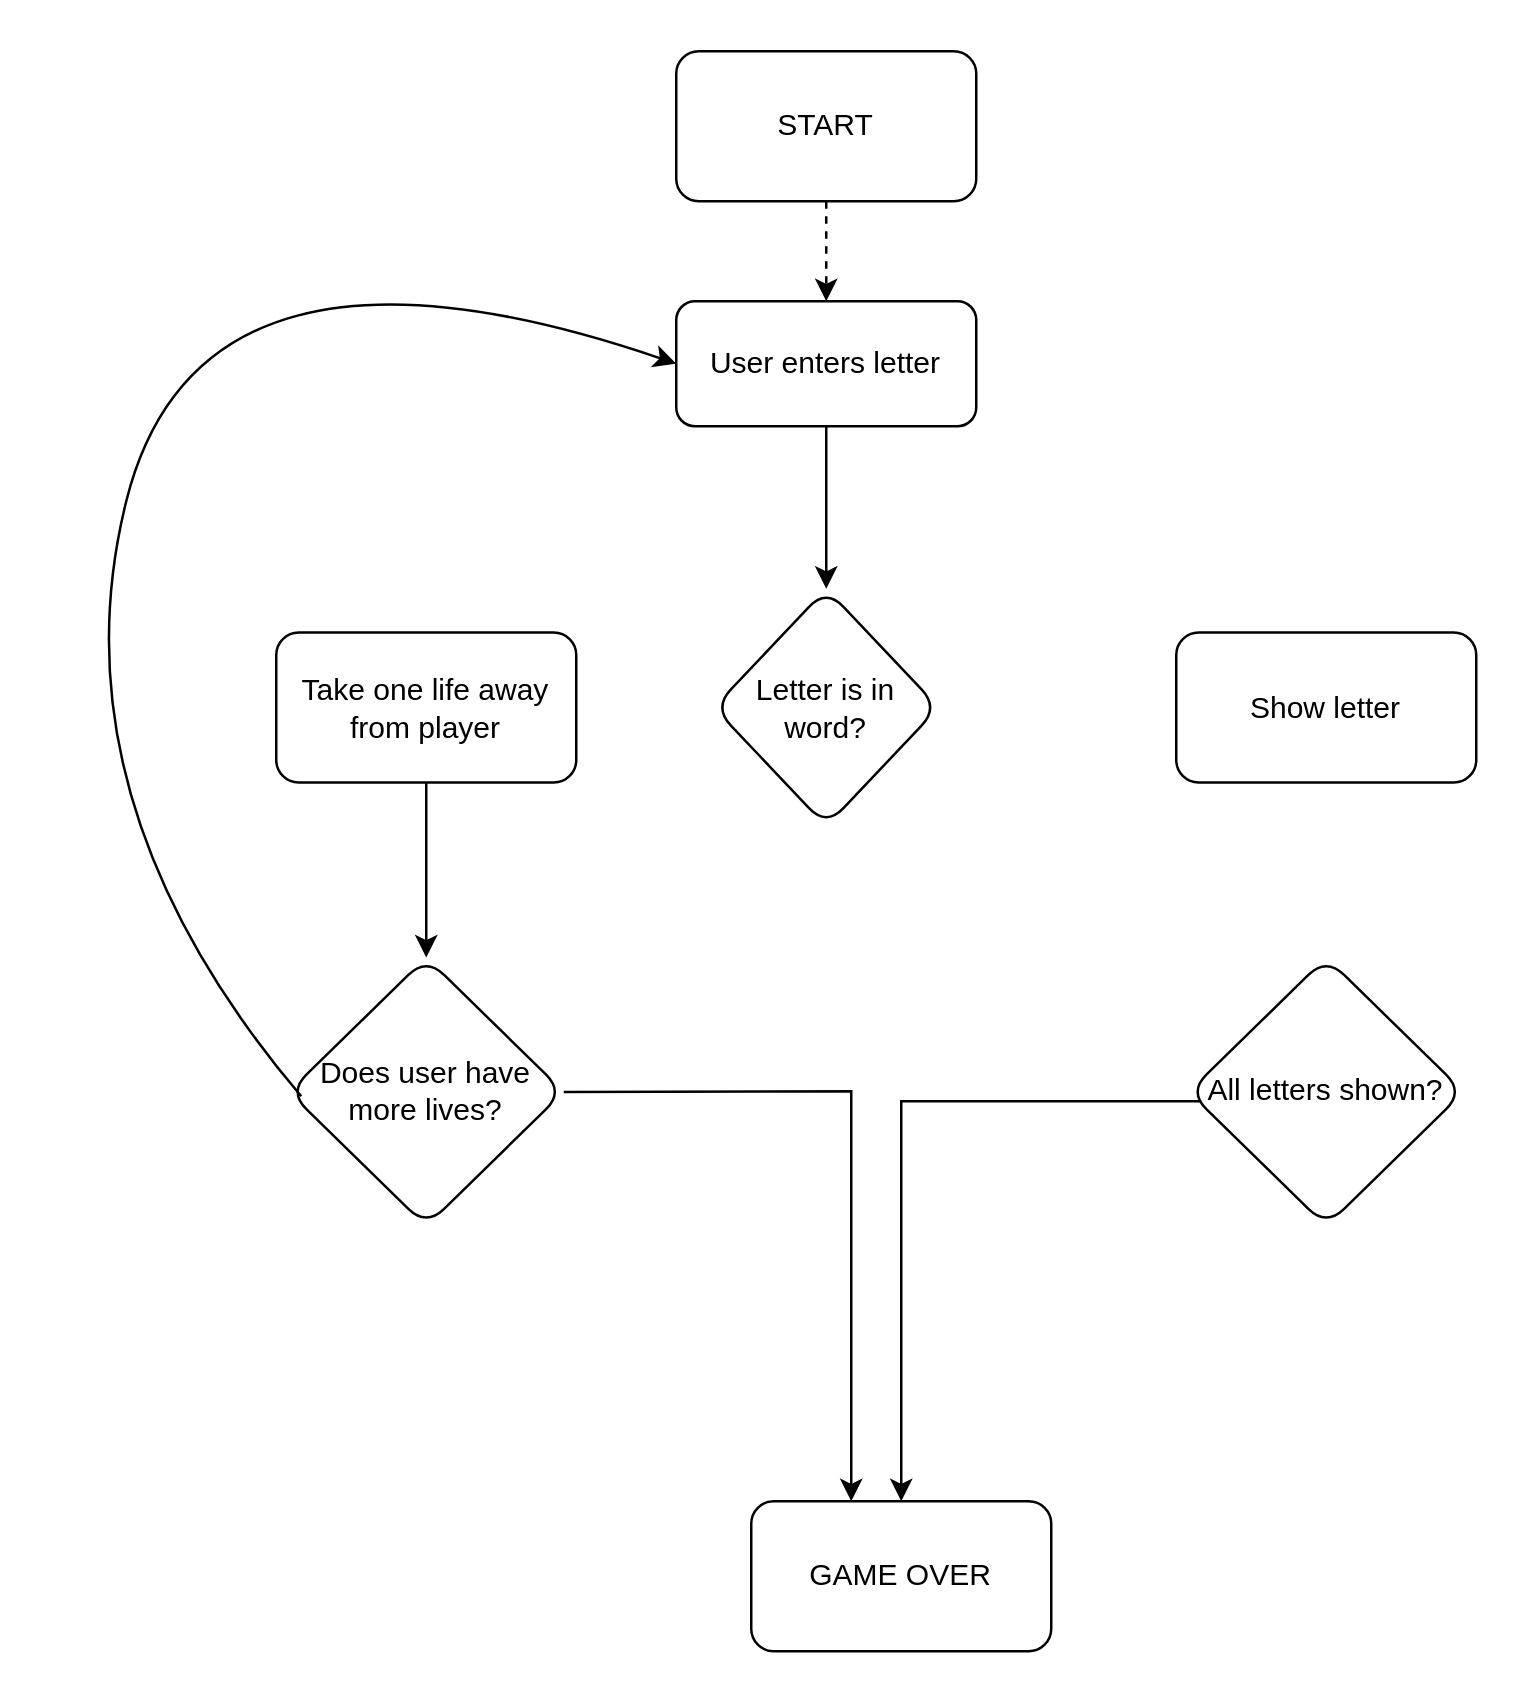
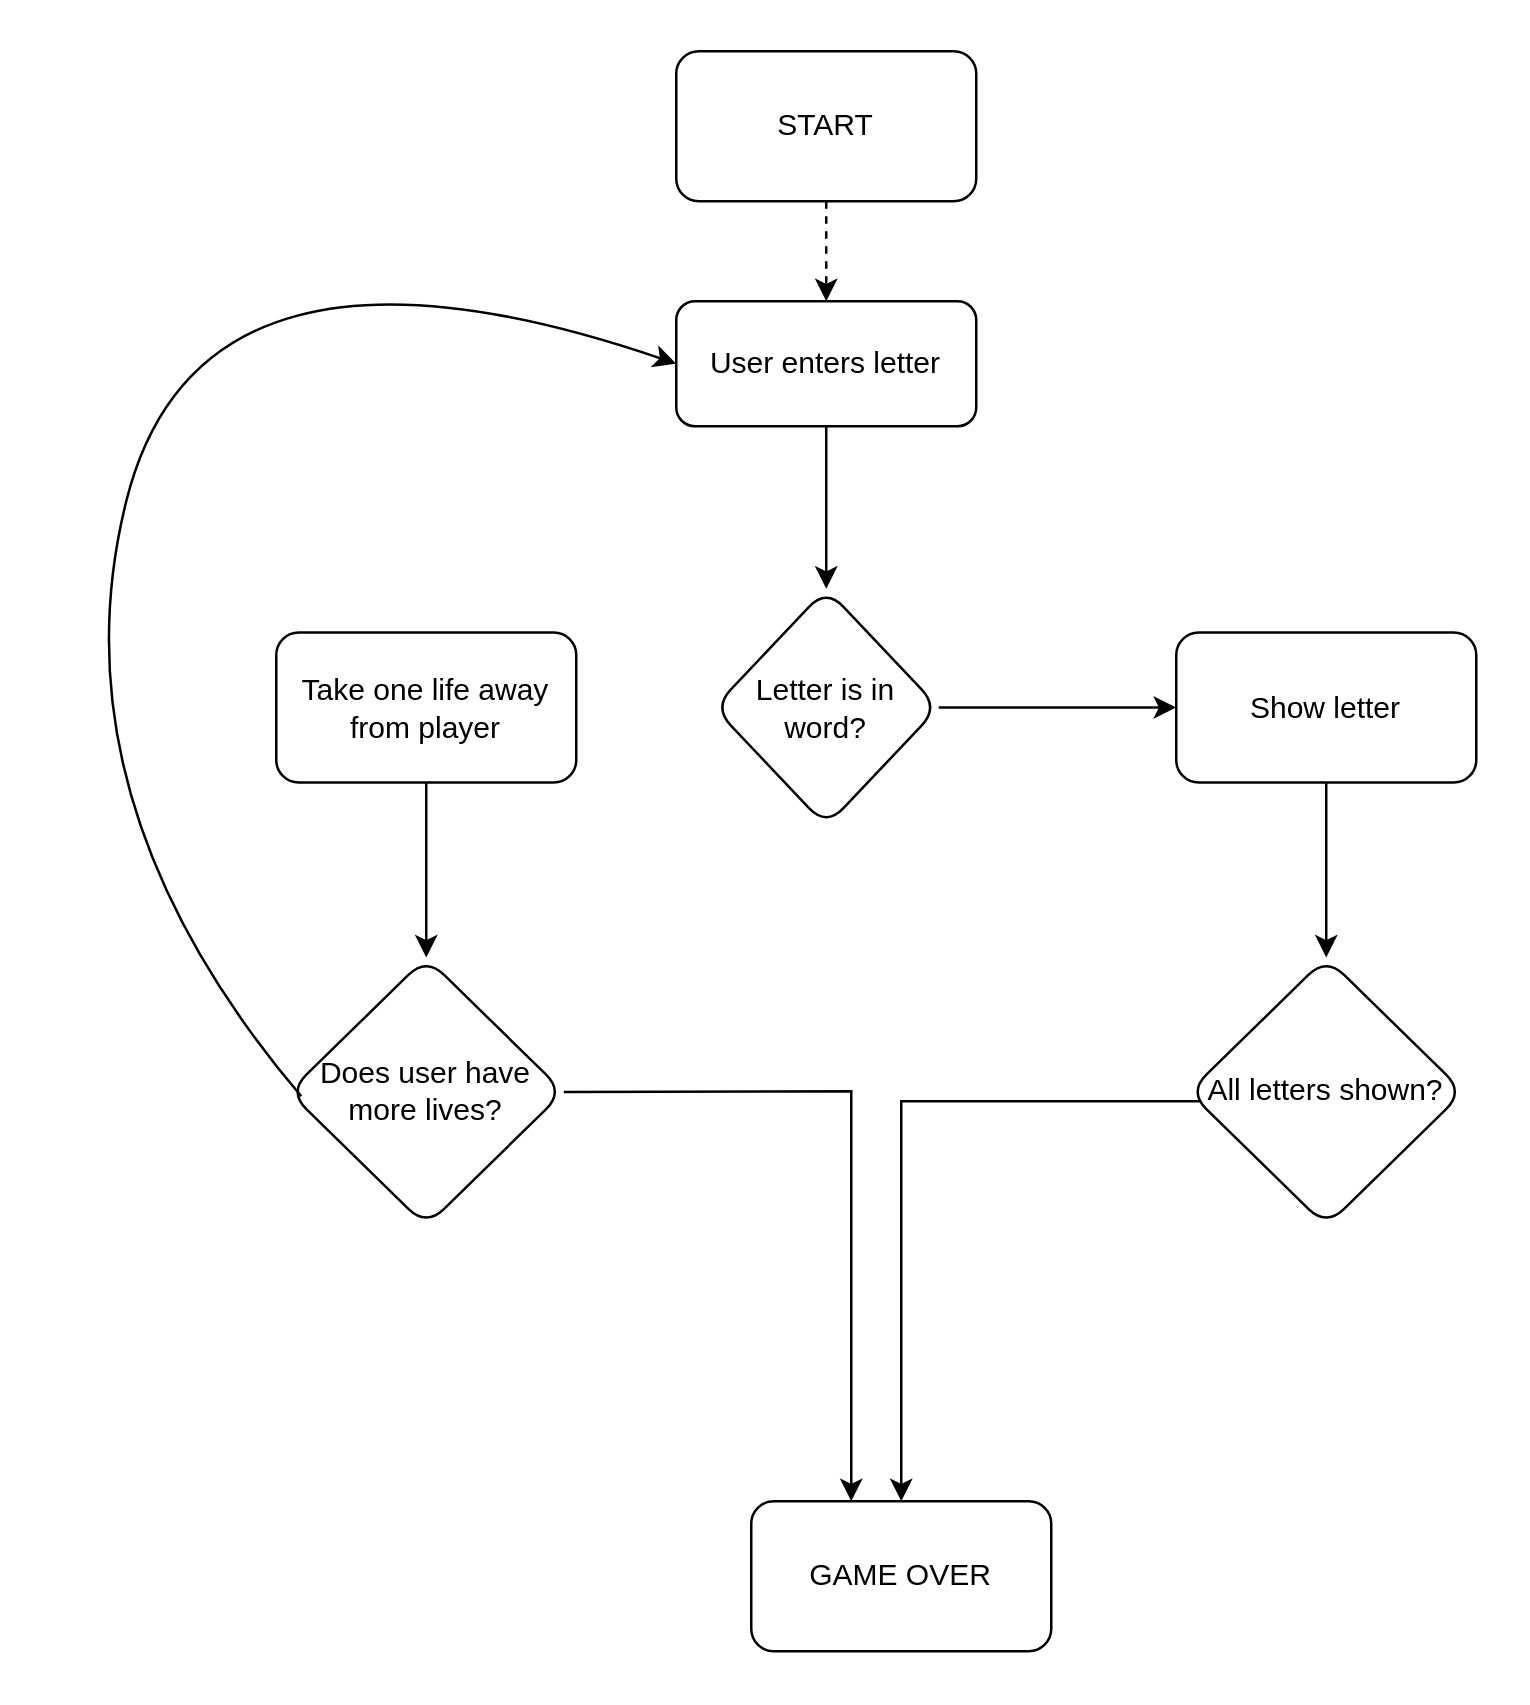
none -> (1049, 708)
none -> (1326, 862)
